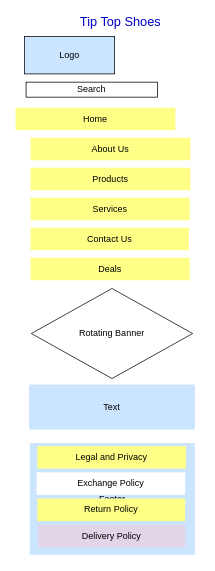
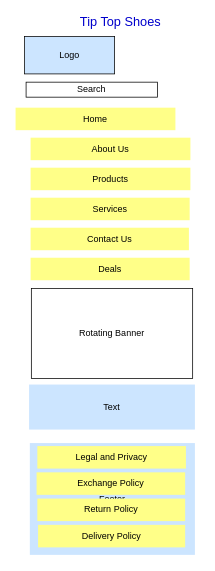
(112, 333) -> (112, 333)
(111, 483) -> (111, 483)
(111, 536) -> (111, 536)
